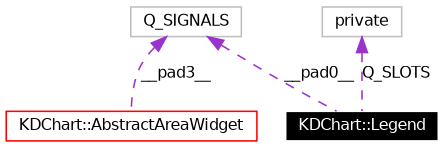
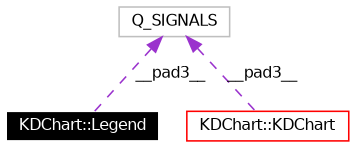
(362, 22) -> none
(320, 74) -> (171, 74)
(132, 126) -> (268, 126)
